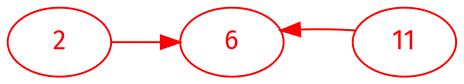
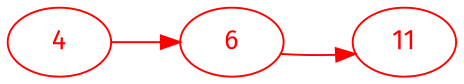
(328, 29) -> (308, 55)
(59, 42) -> (59, 42)
